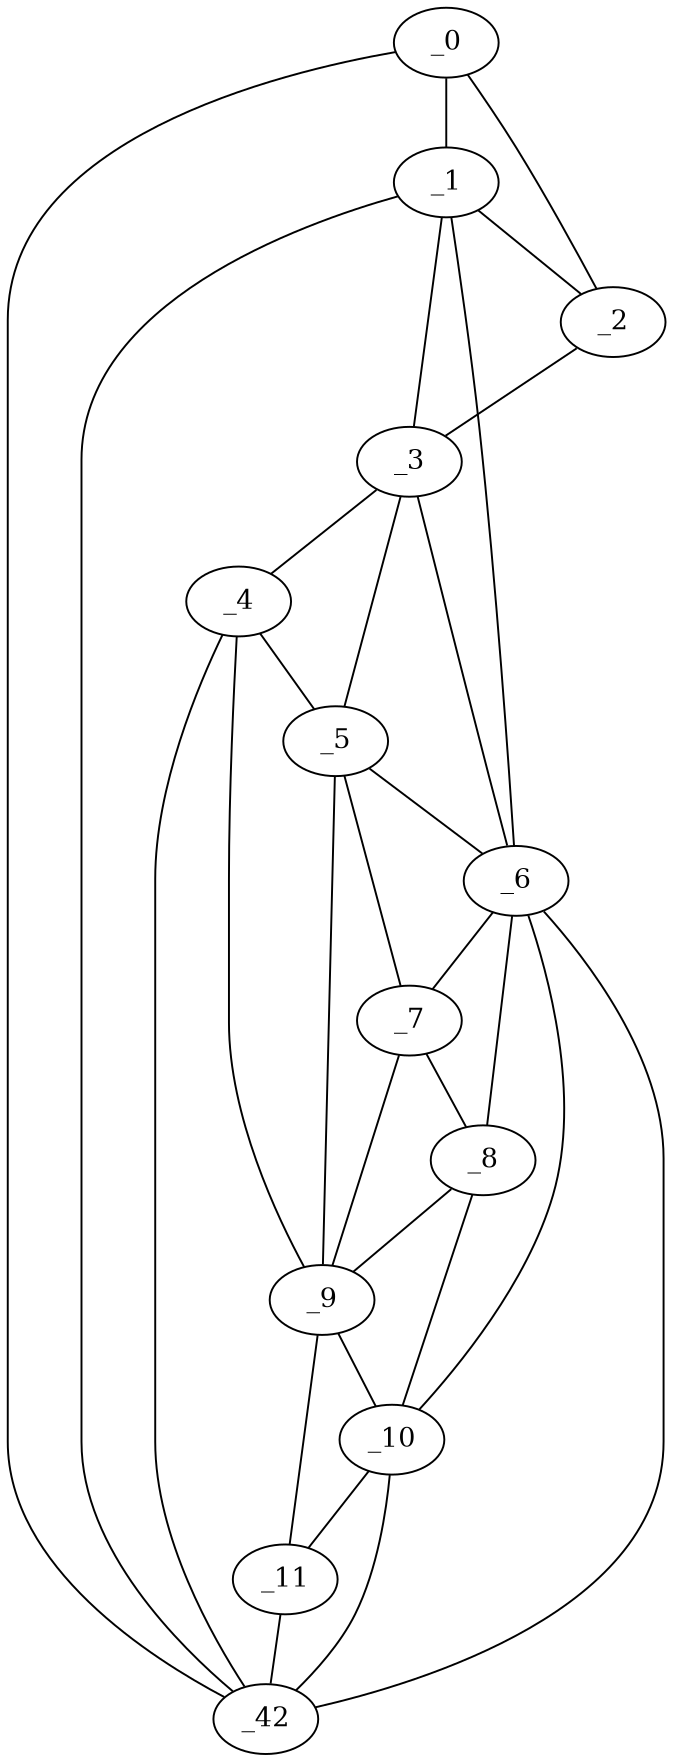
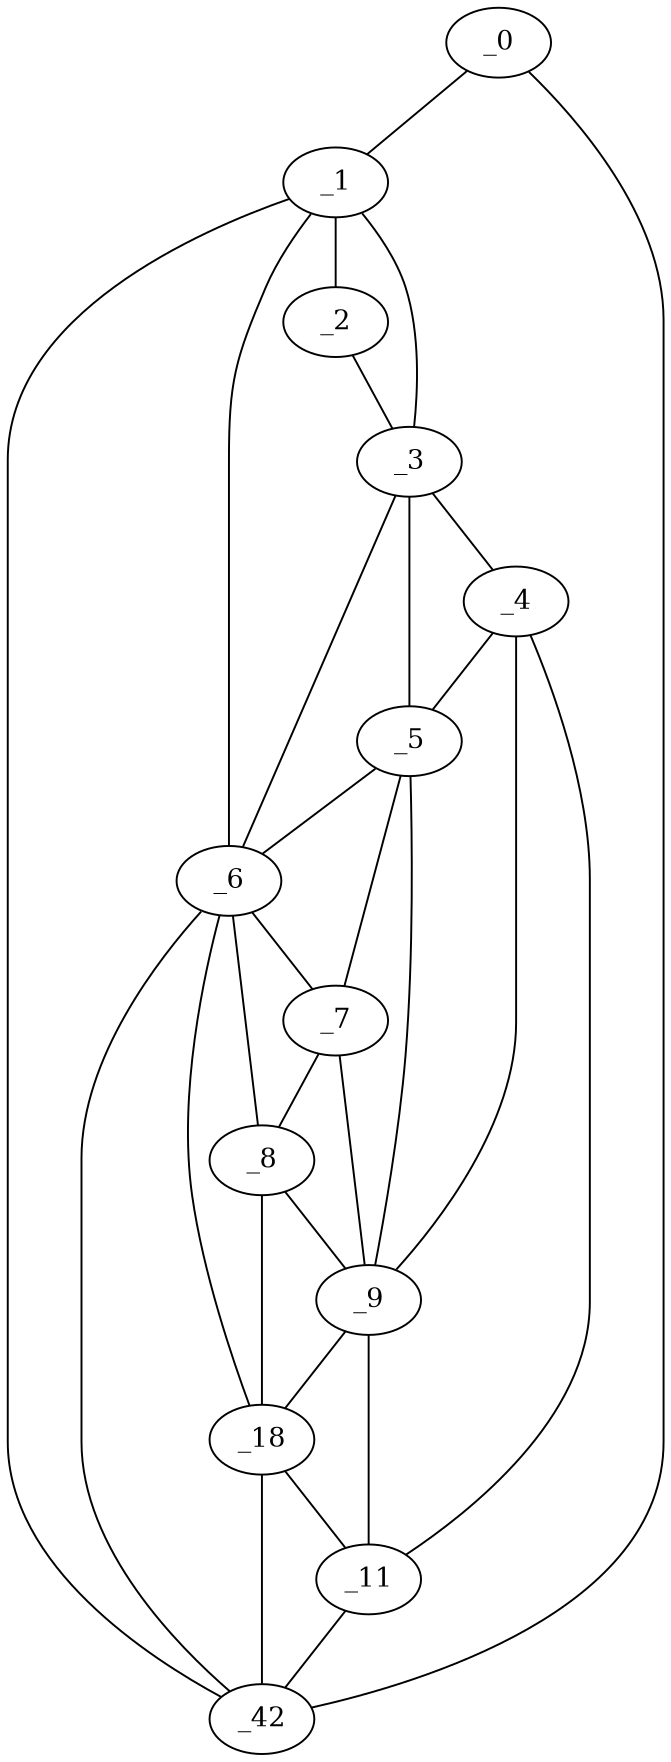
(535, 180) -> none
(155, 1165) -> (590, 1127)
(392, 1440) -> (262, 1440)
